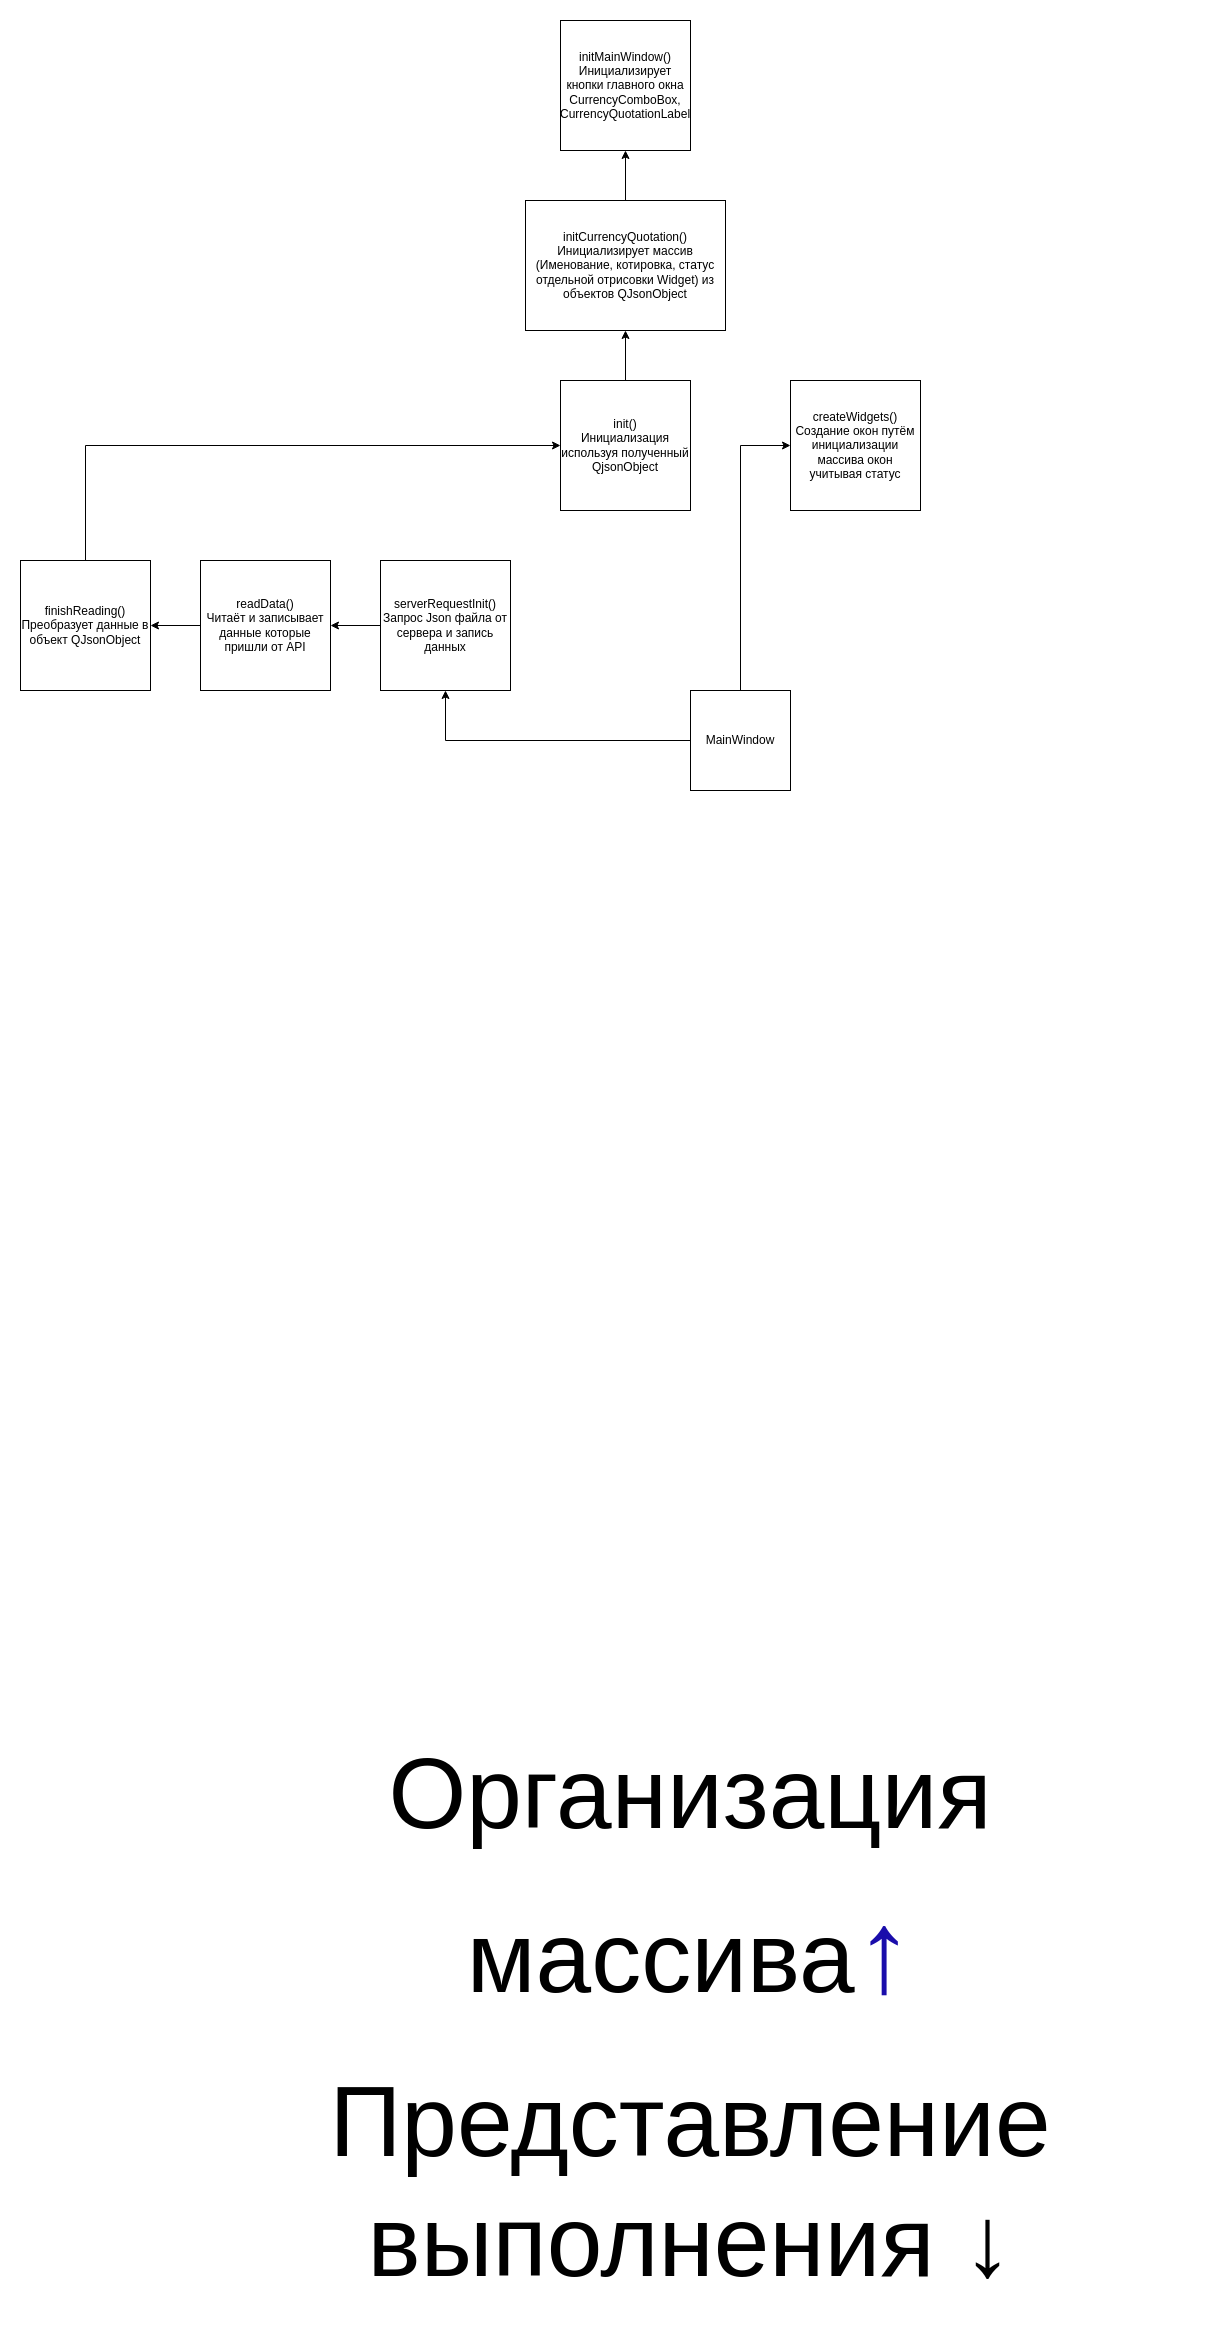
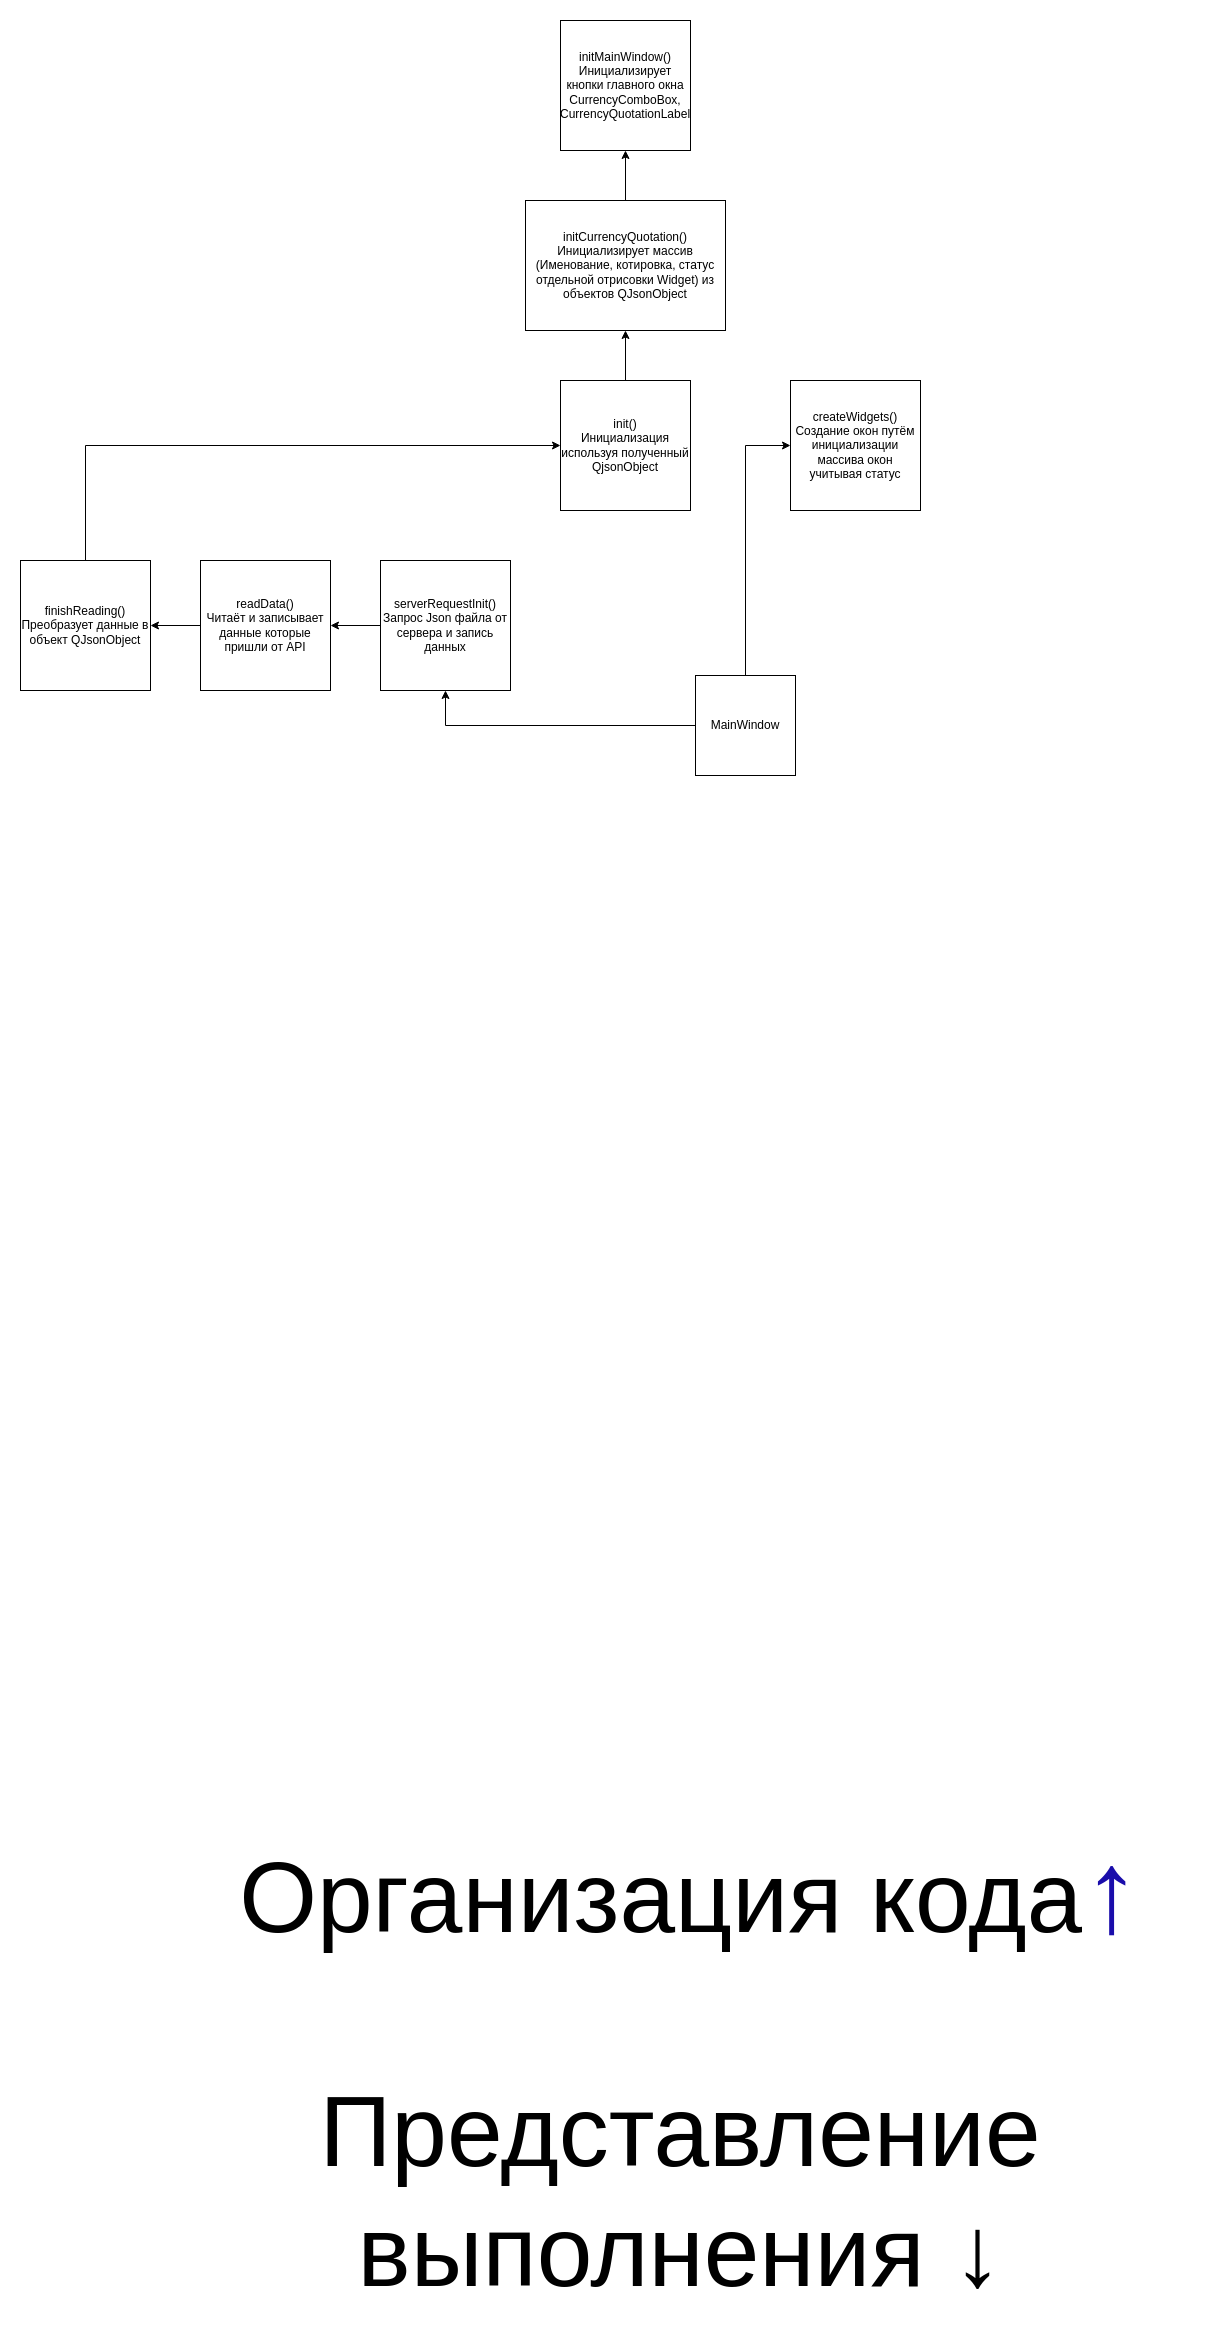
(741, 741) -> (746, 726)
(691, 1881) -> (691, 1881)
(691, 2181) -> (681, 2191)
